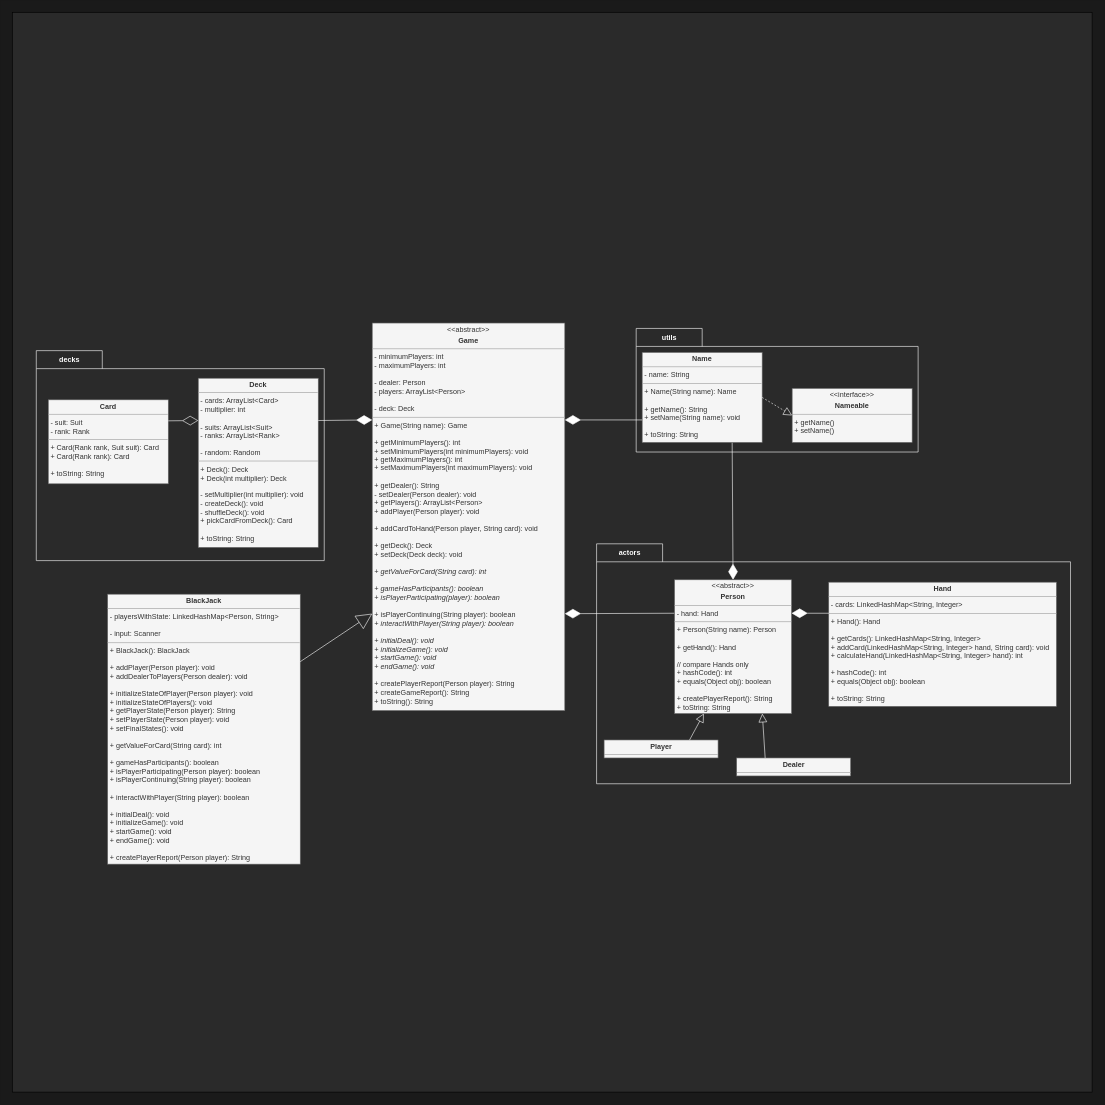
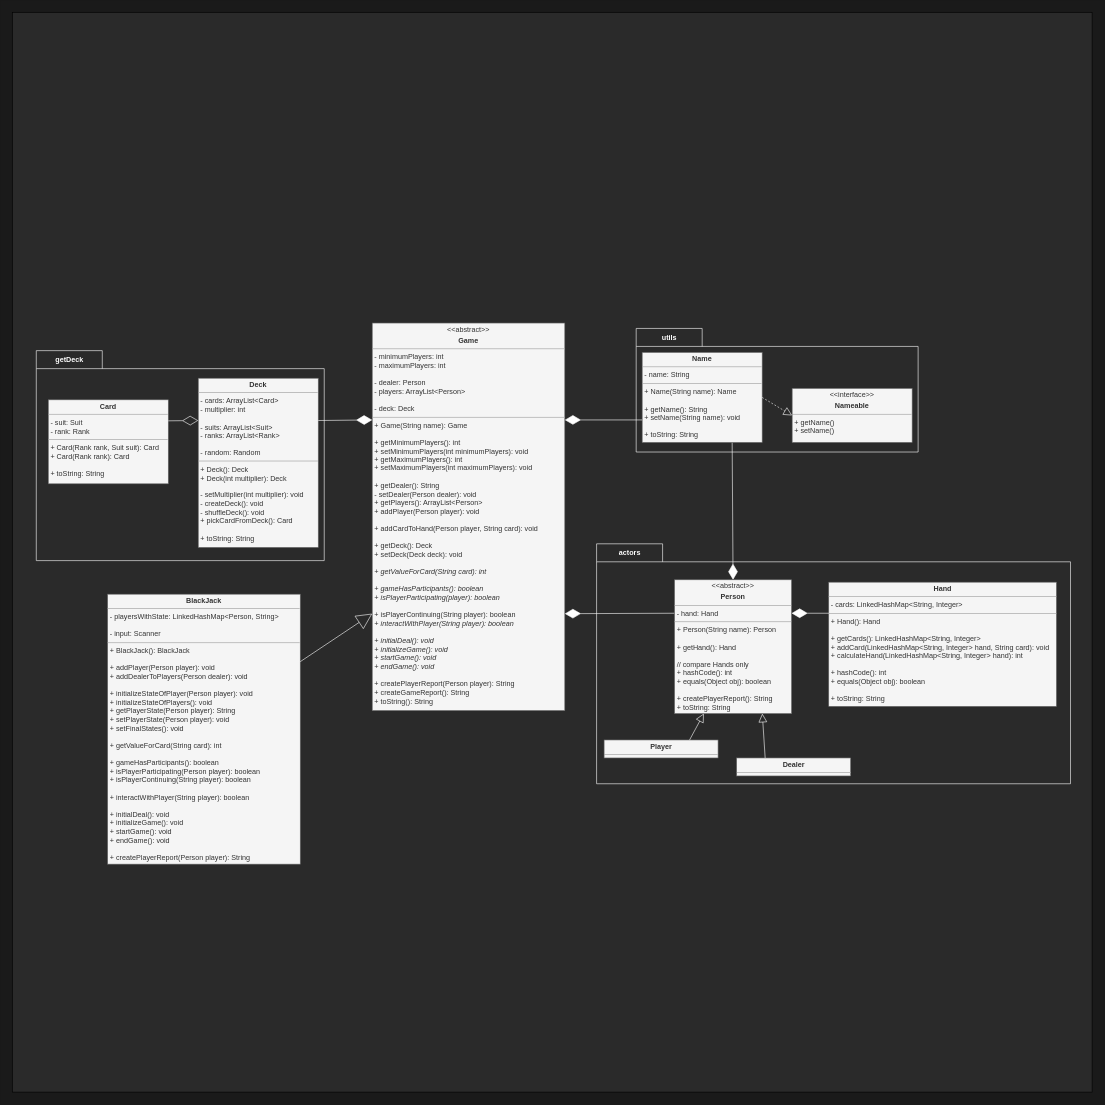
(70, 360) -> (70, 360)
